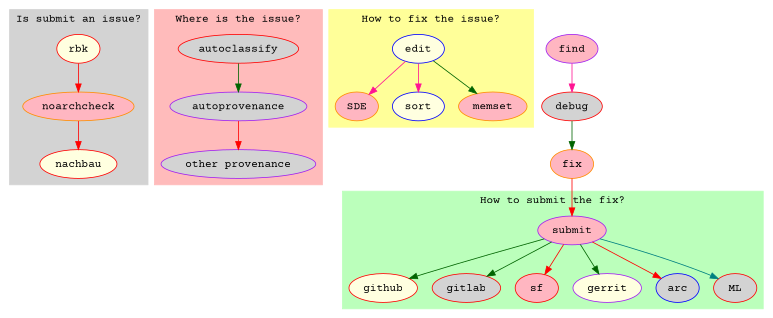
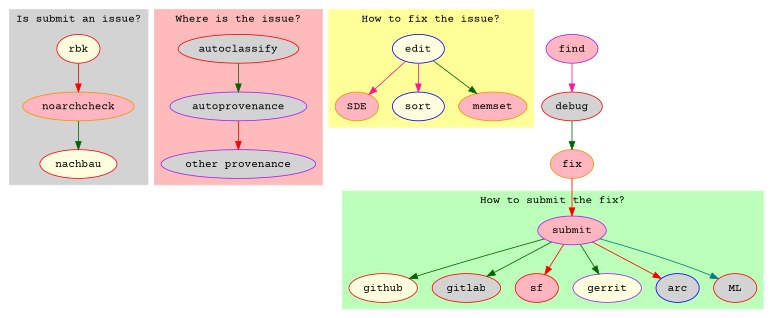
(78, 131) -> (78, 131)
